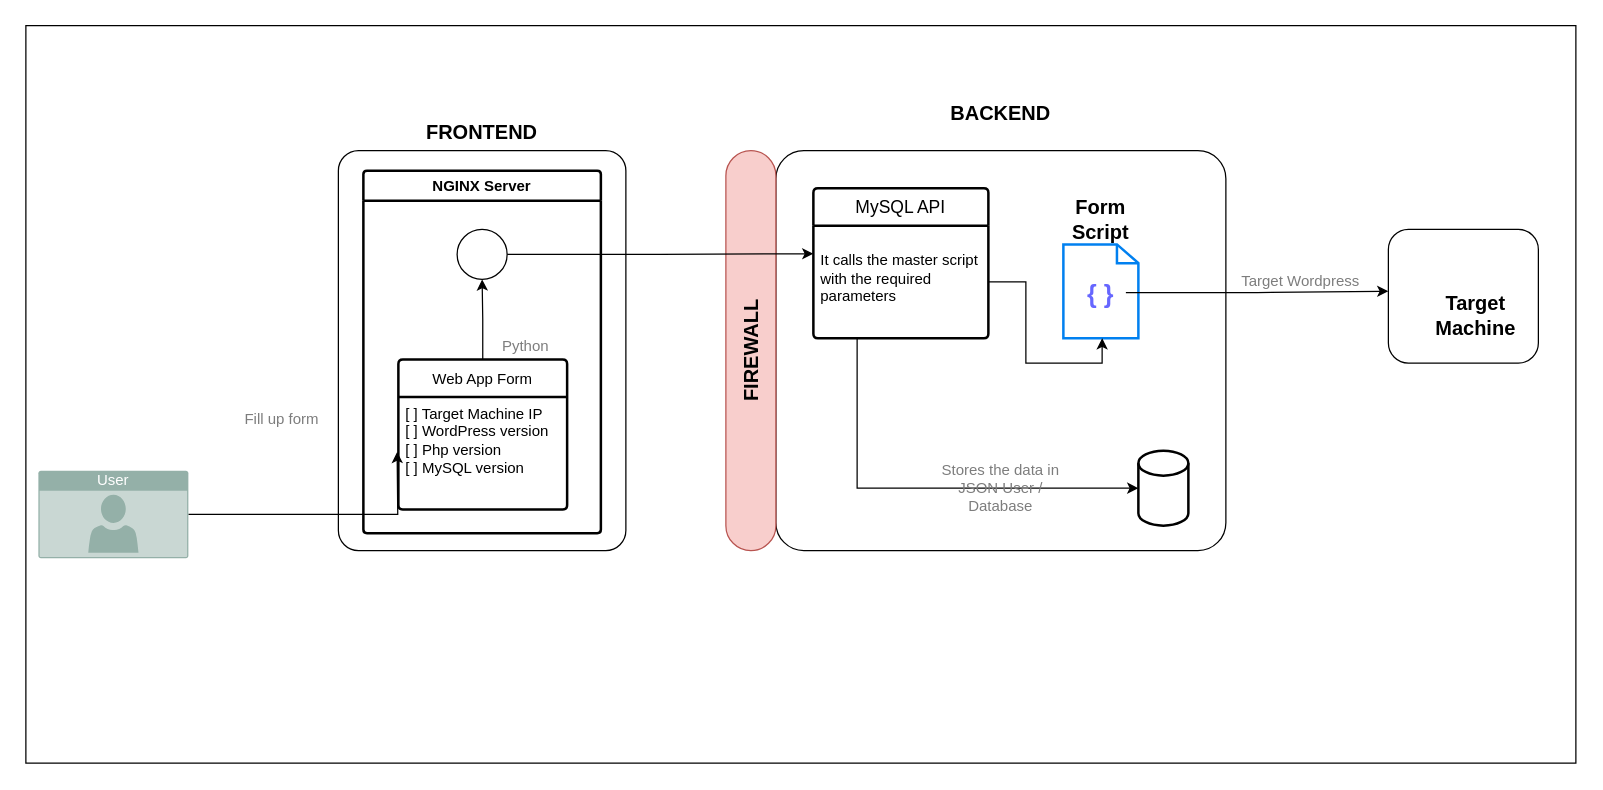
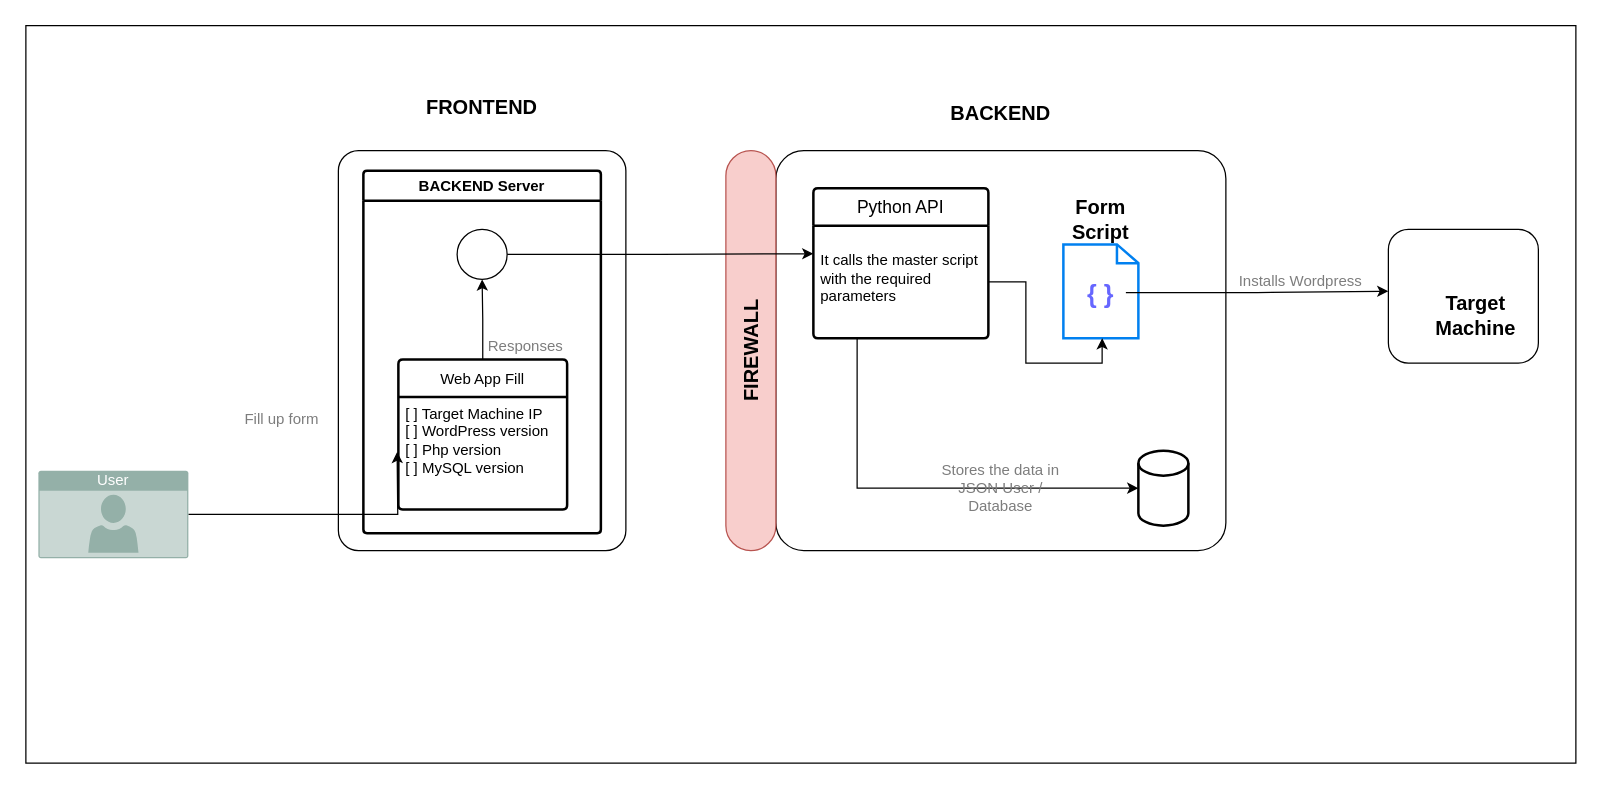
(482, 132) -> (482, 107)
(482, 186) -> (482, 186)
(901, 207) -> (901, 207)
(1301, 282) -> (1301, 282)
(526, 347) -> (526, 347)
(483, 378) -> (483, 378)
